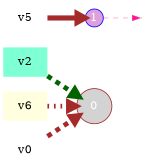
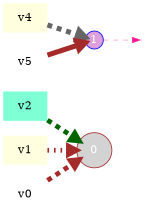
none -> (25, 18)
(25, 106) -> (25, 150)
